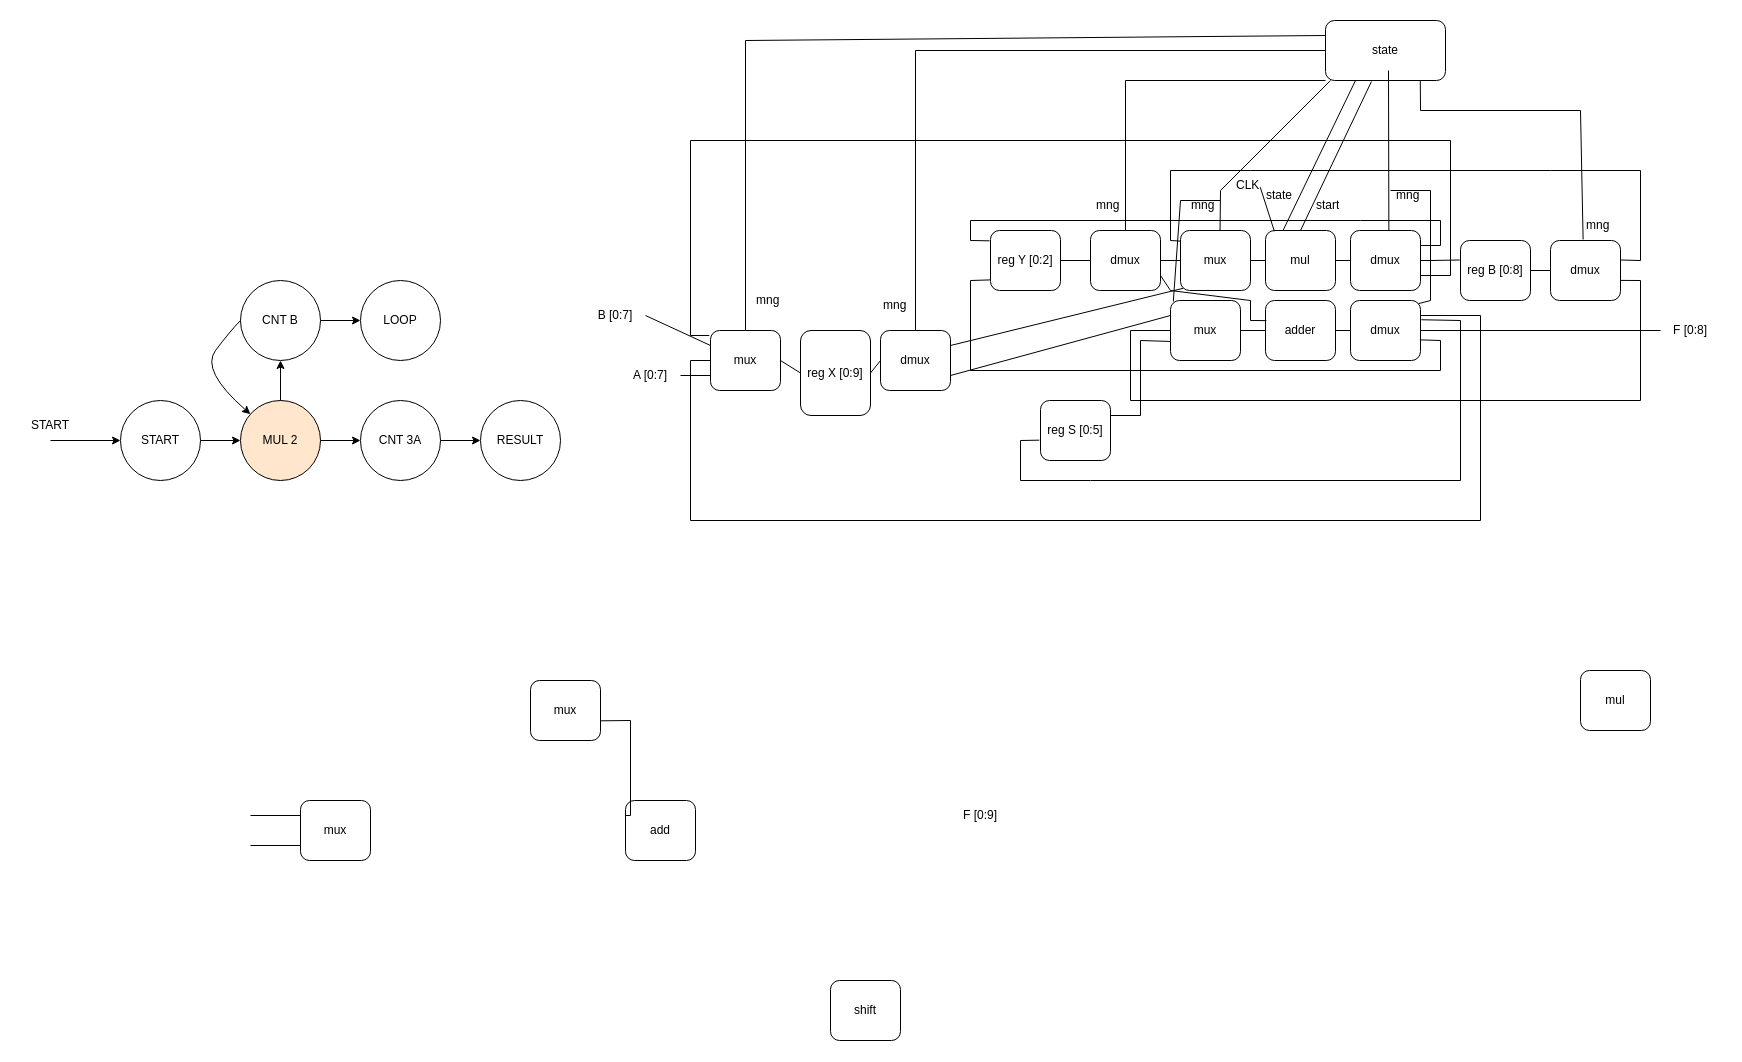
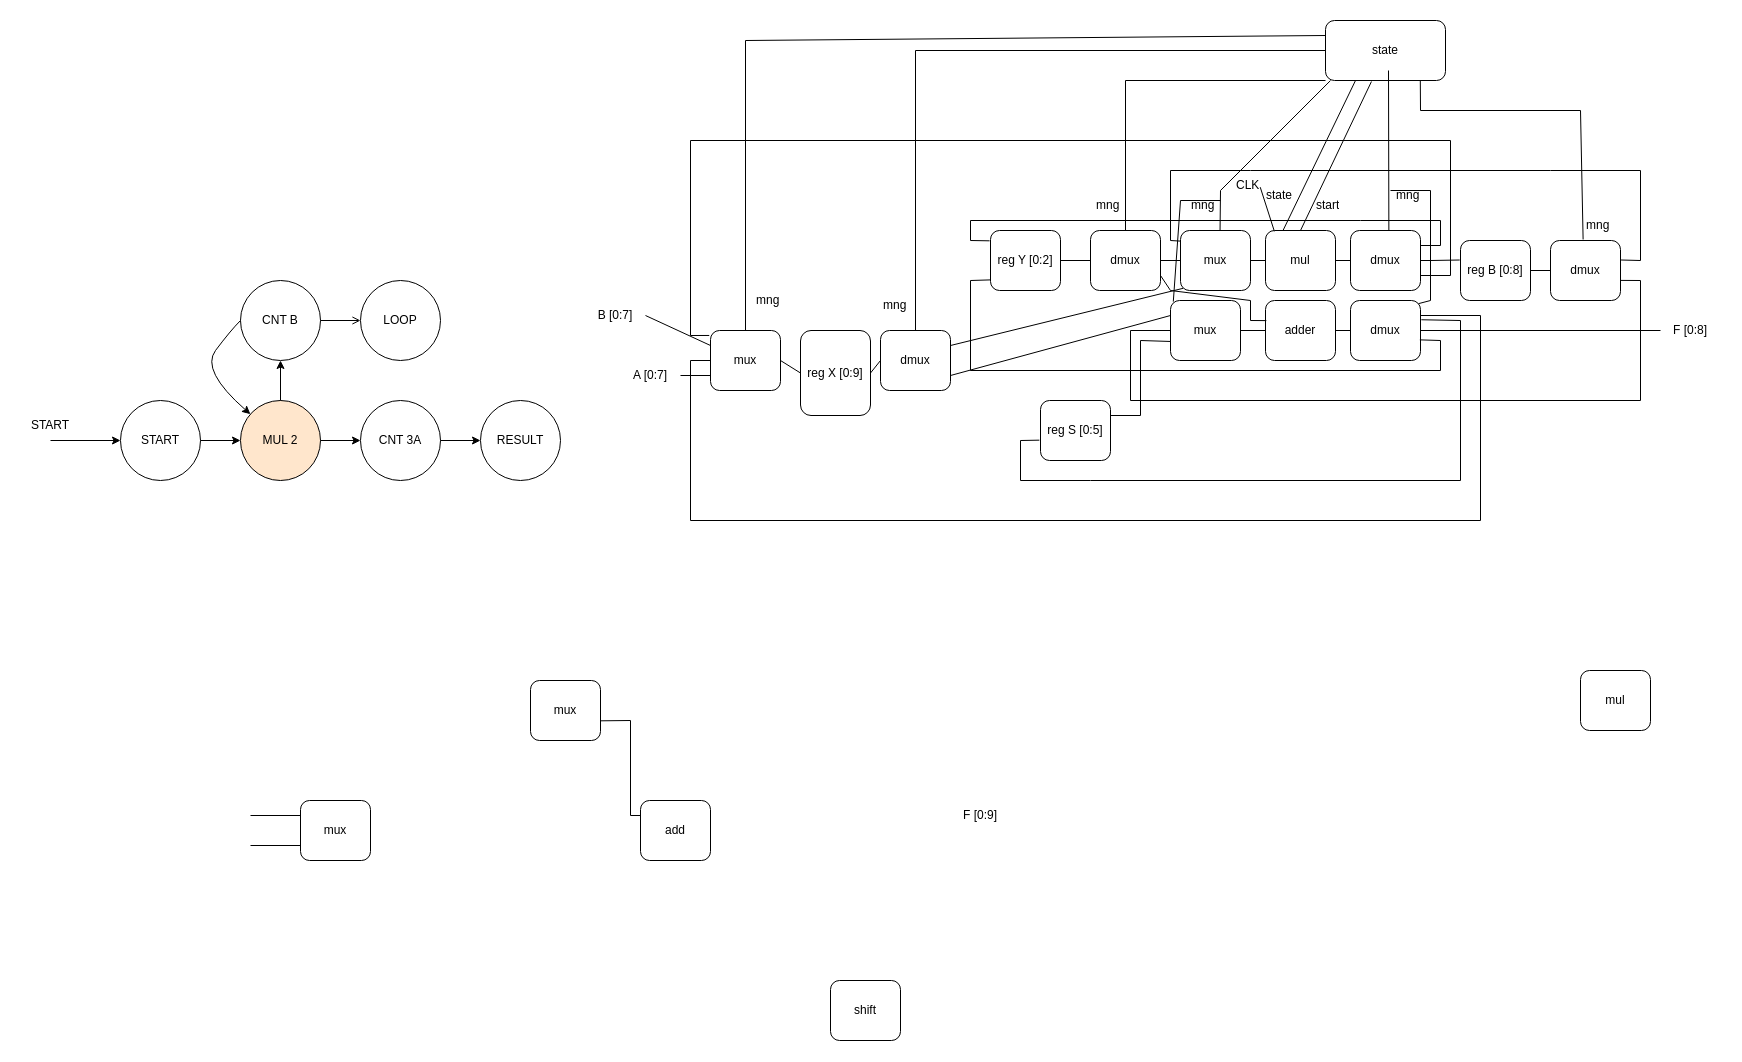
(352, 321) -> (354, 321)
(661, 831) -> (676, 831)
